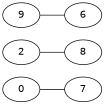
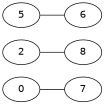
(21, 15) -> (21, 15)
